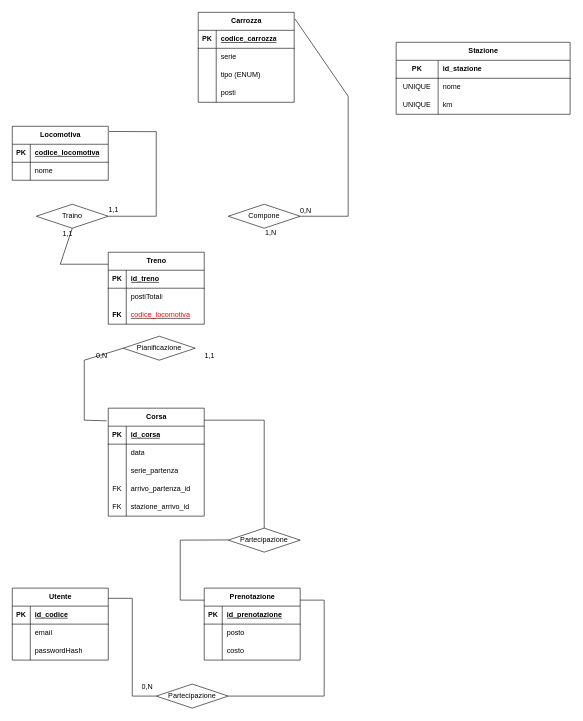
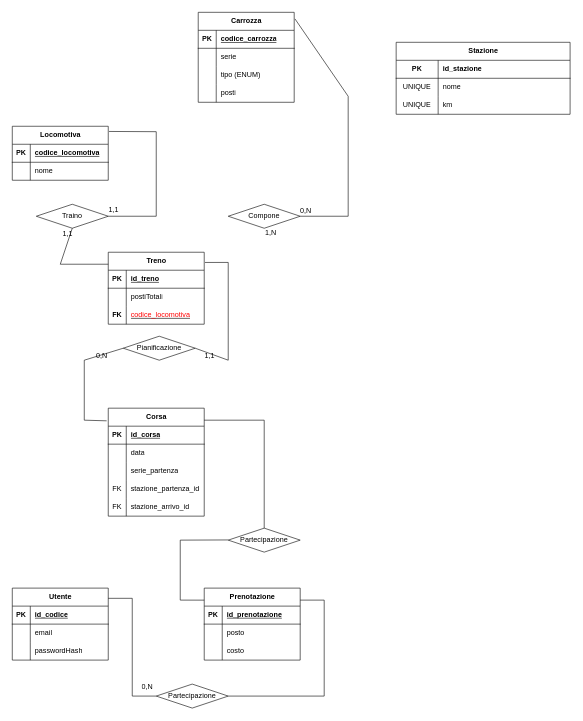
none -> (228, 318)
(166, 489) -> (168, 489)
